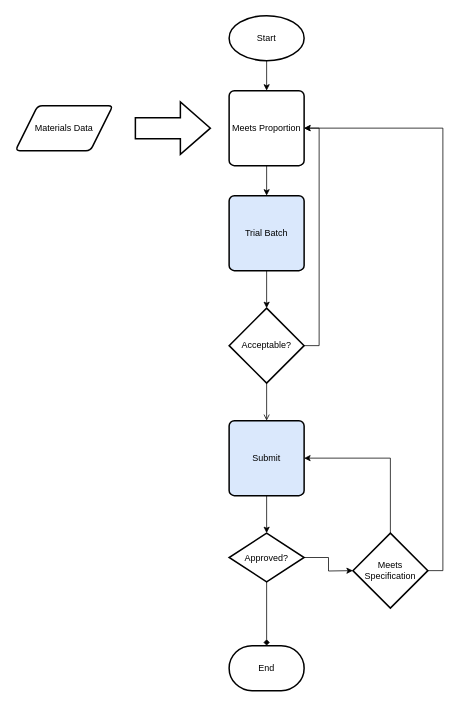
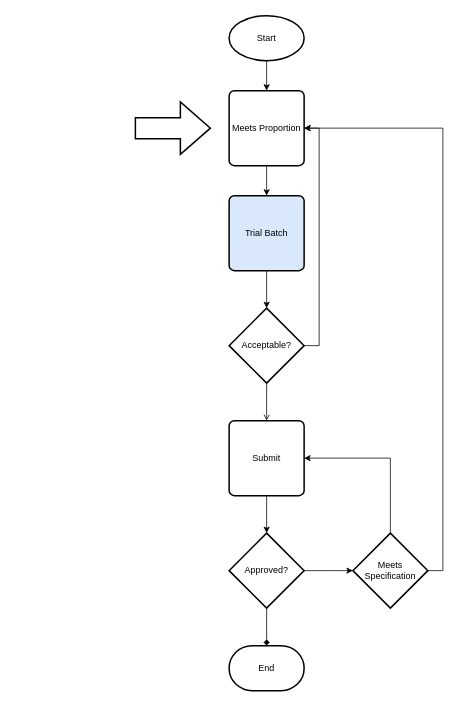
(64, 128) -> none
(267, 458) -> (267, 458)
(267, 557) -> (267, 570)
